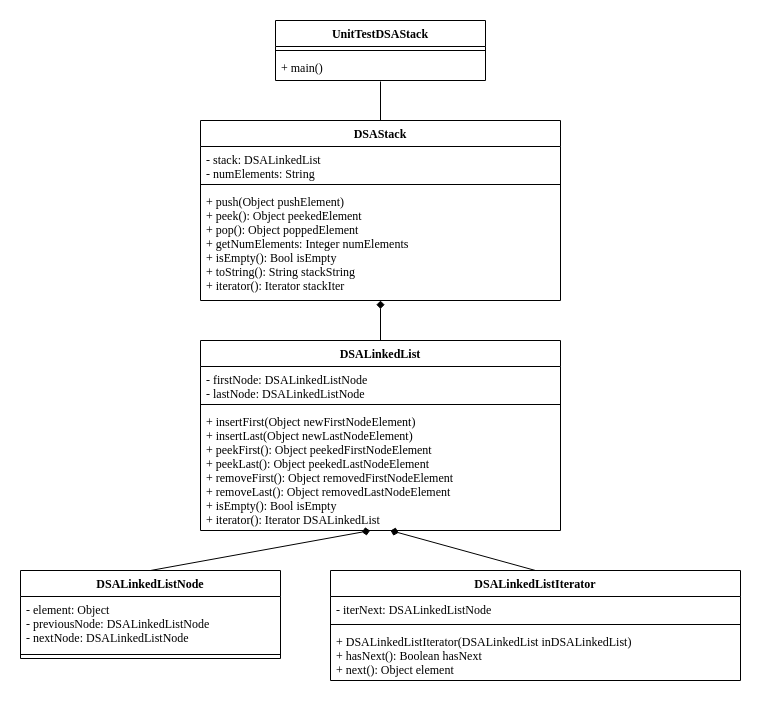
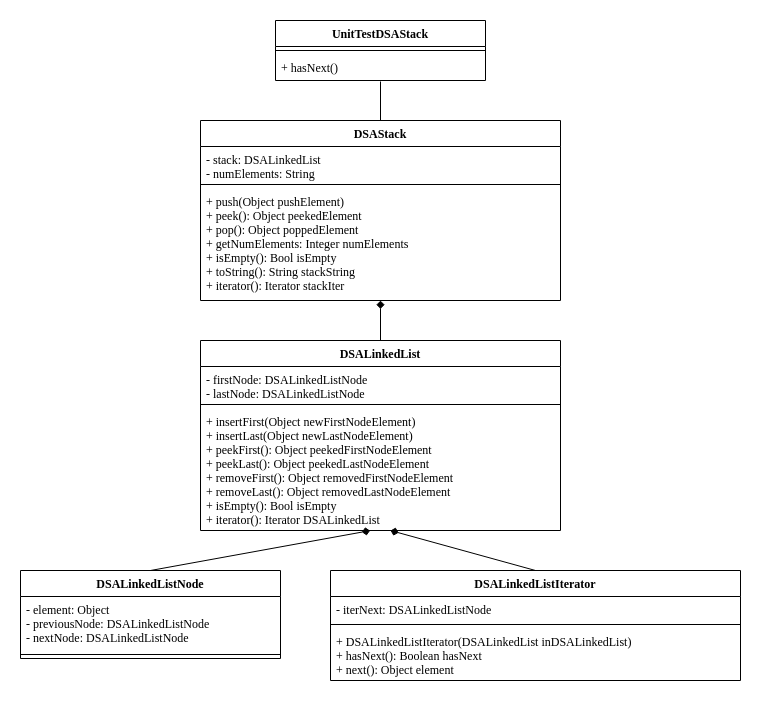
(305, 68) -> (316, 68)
